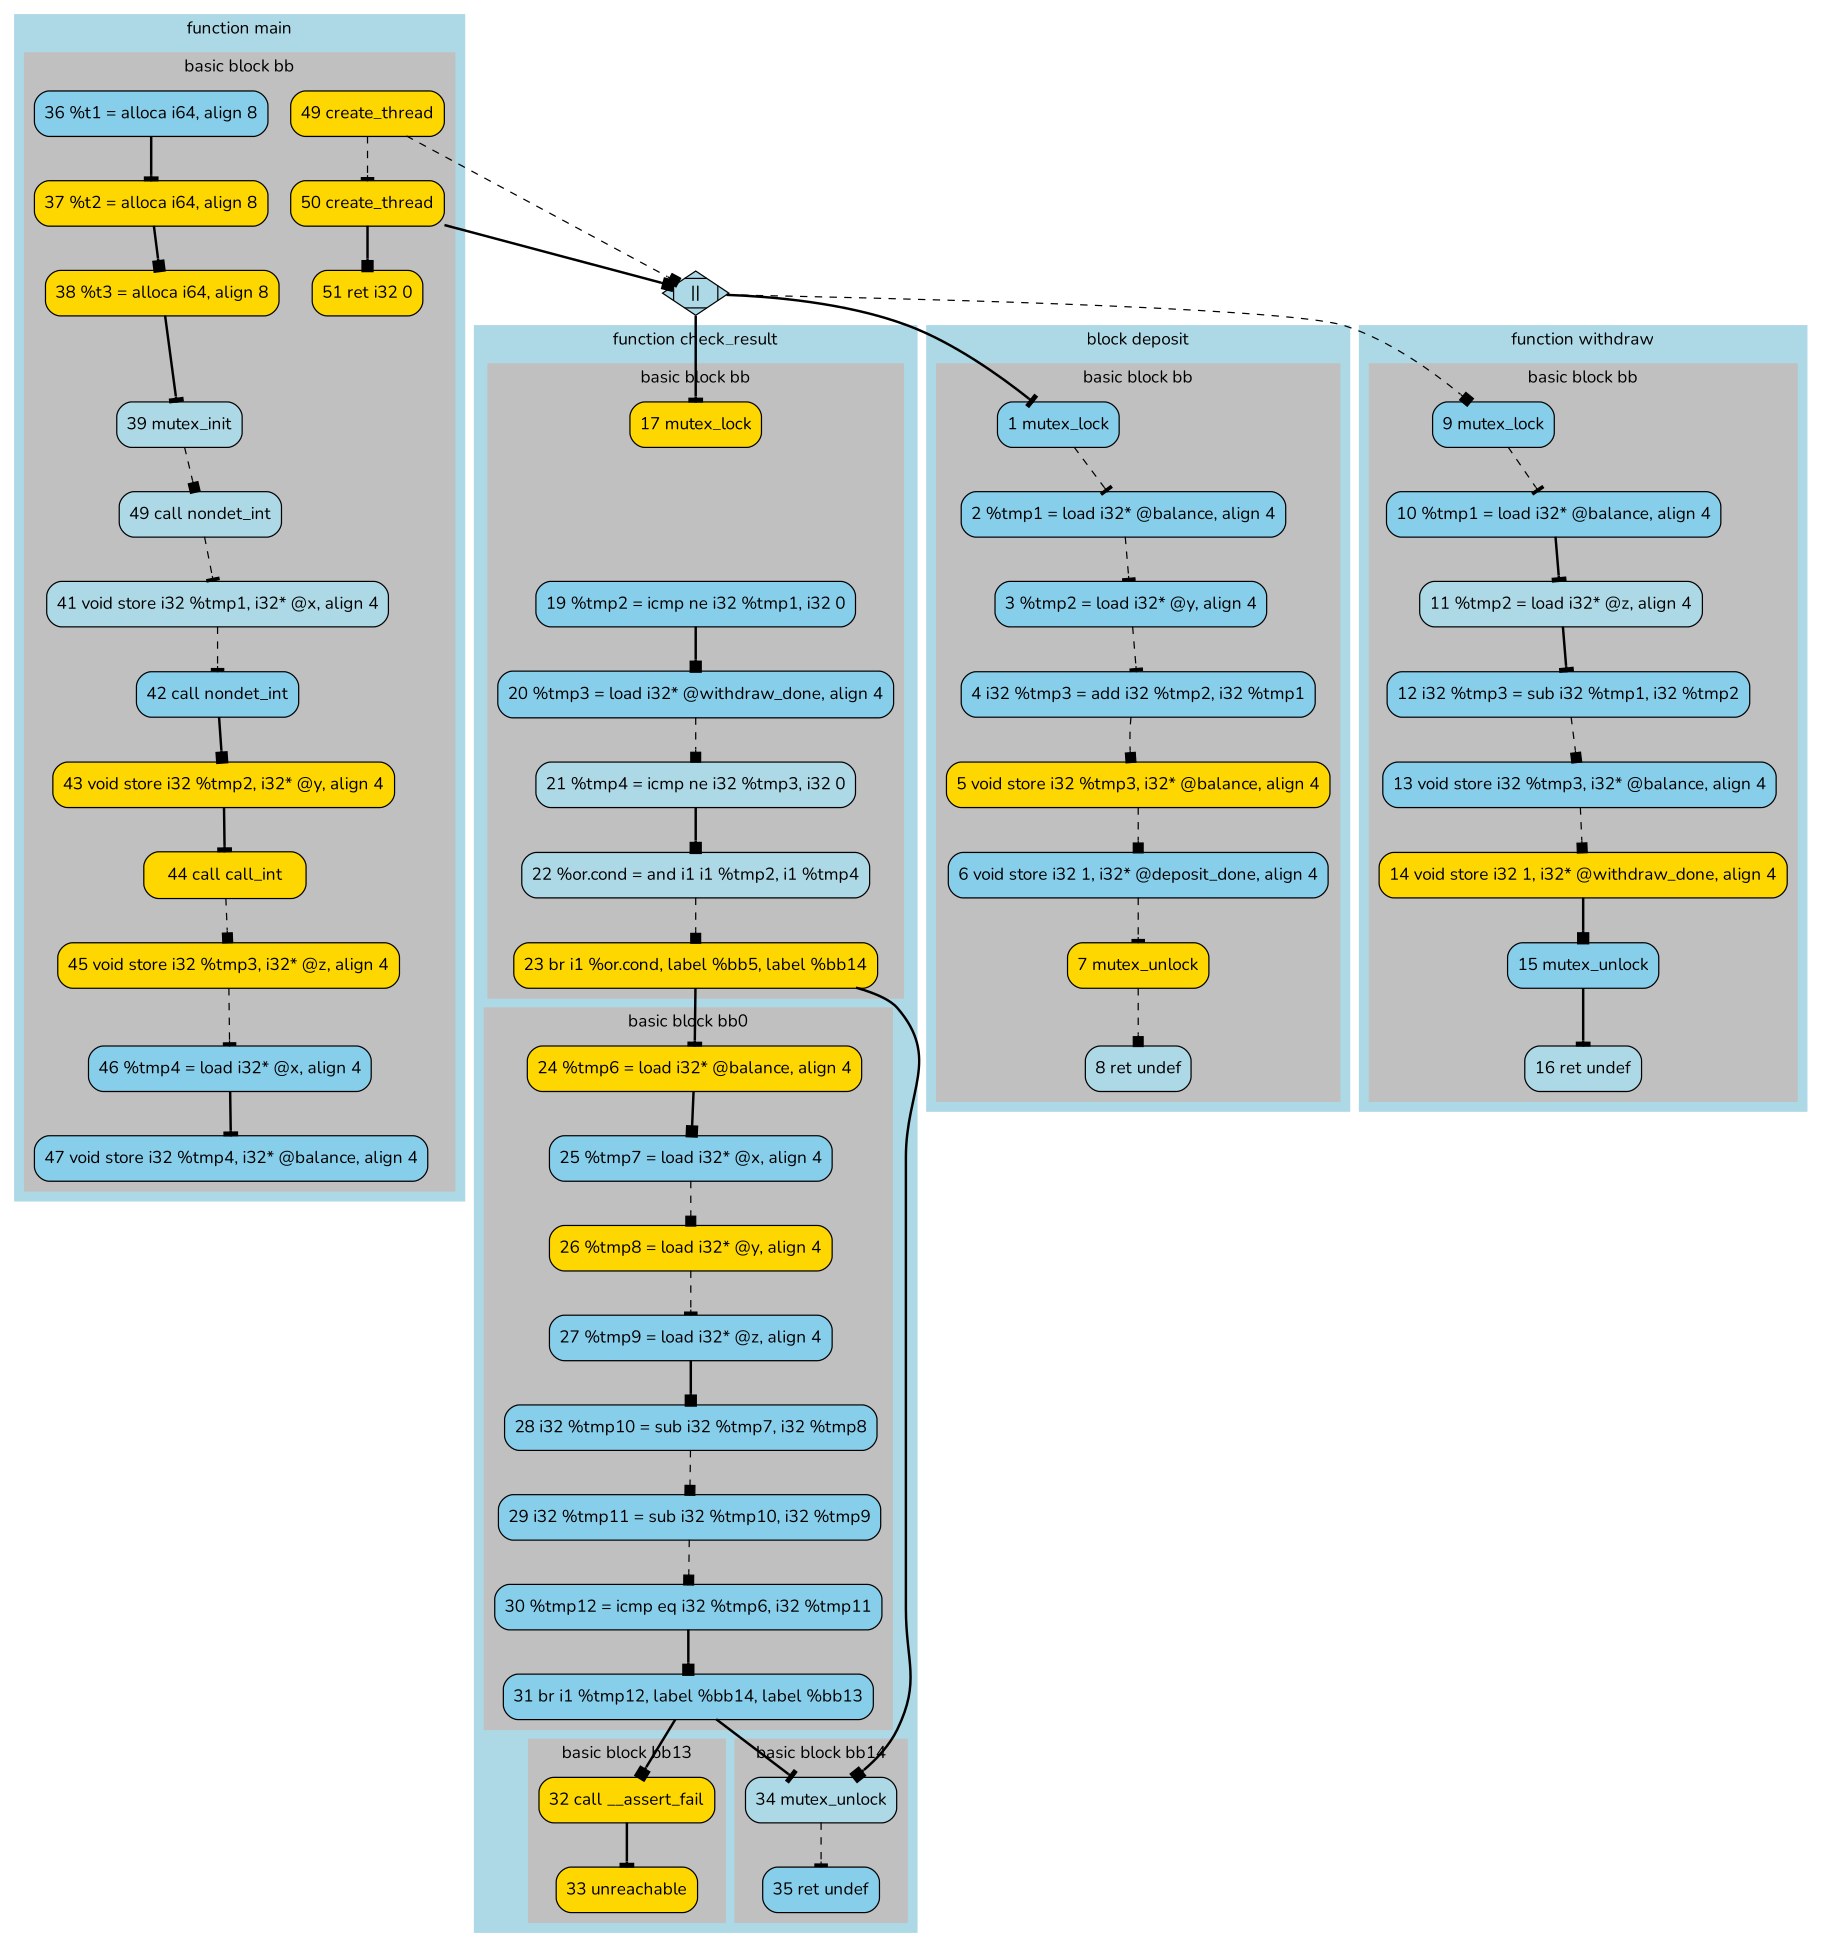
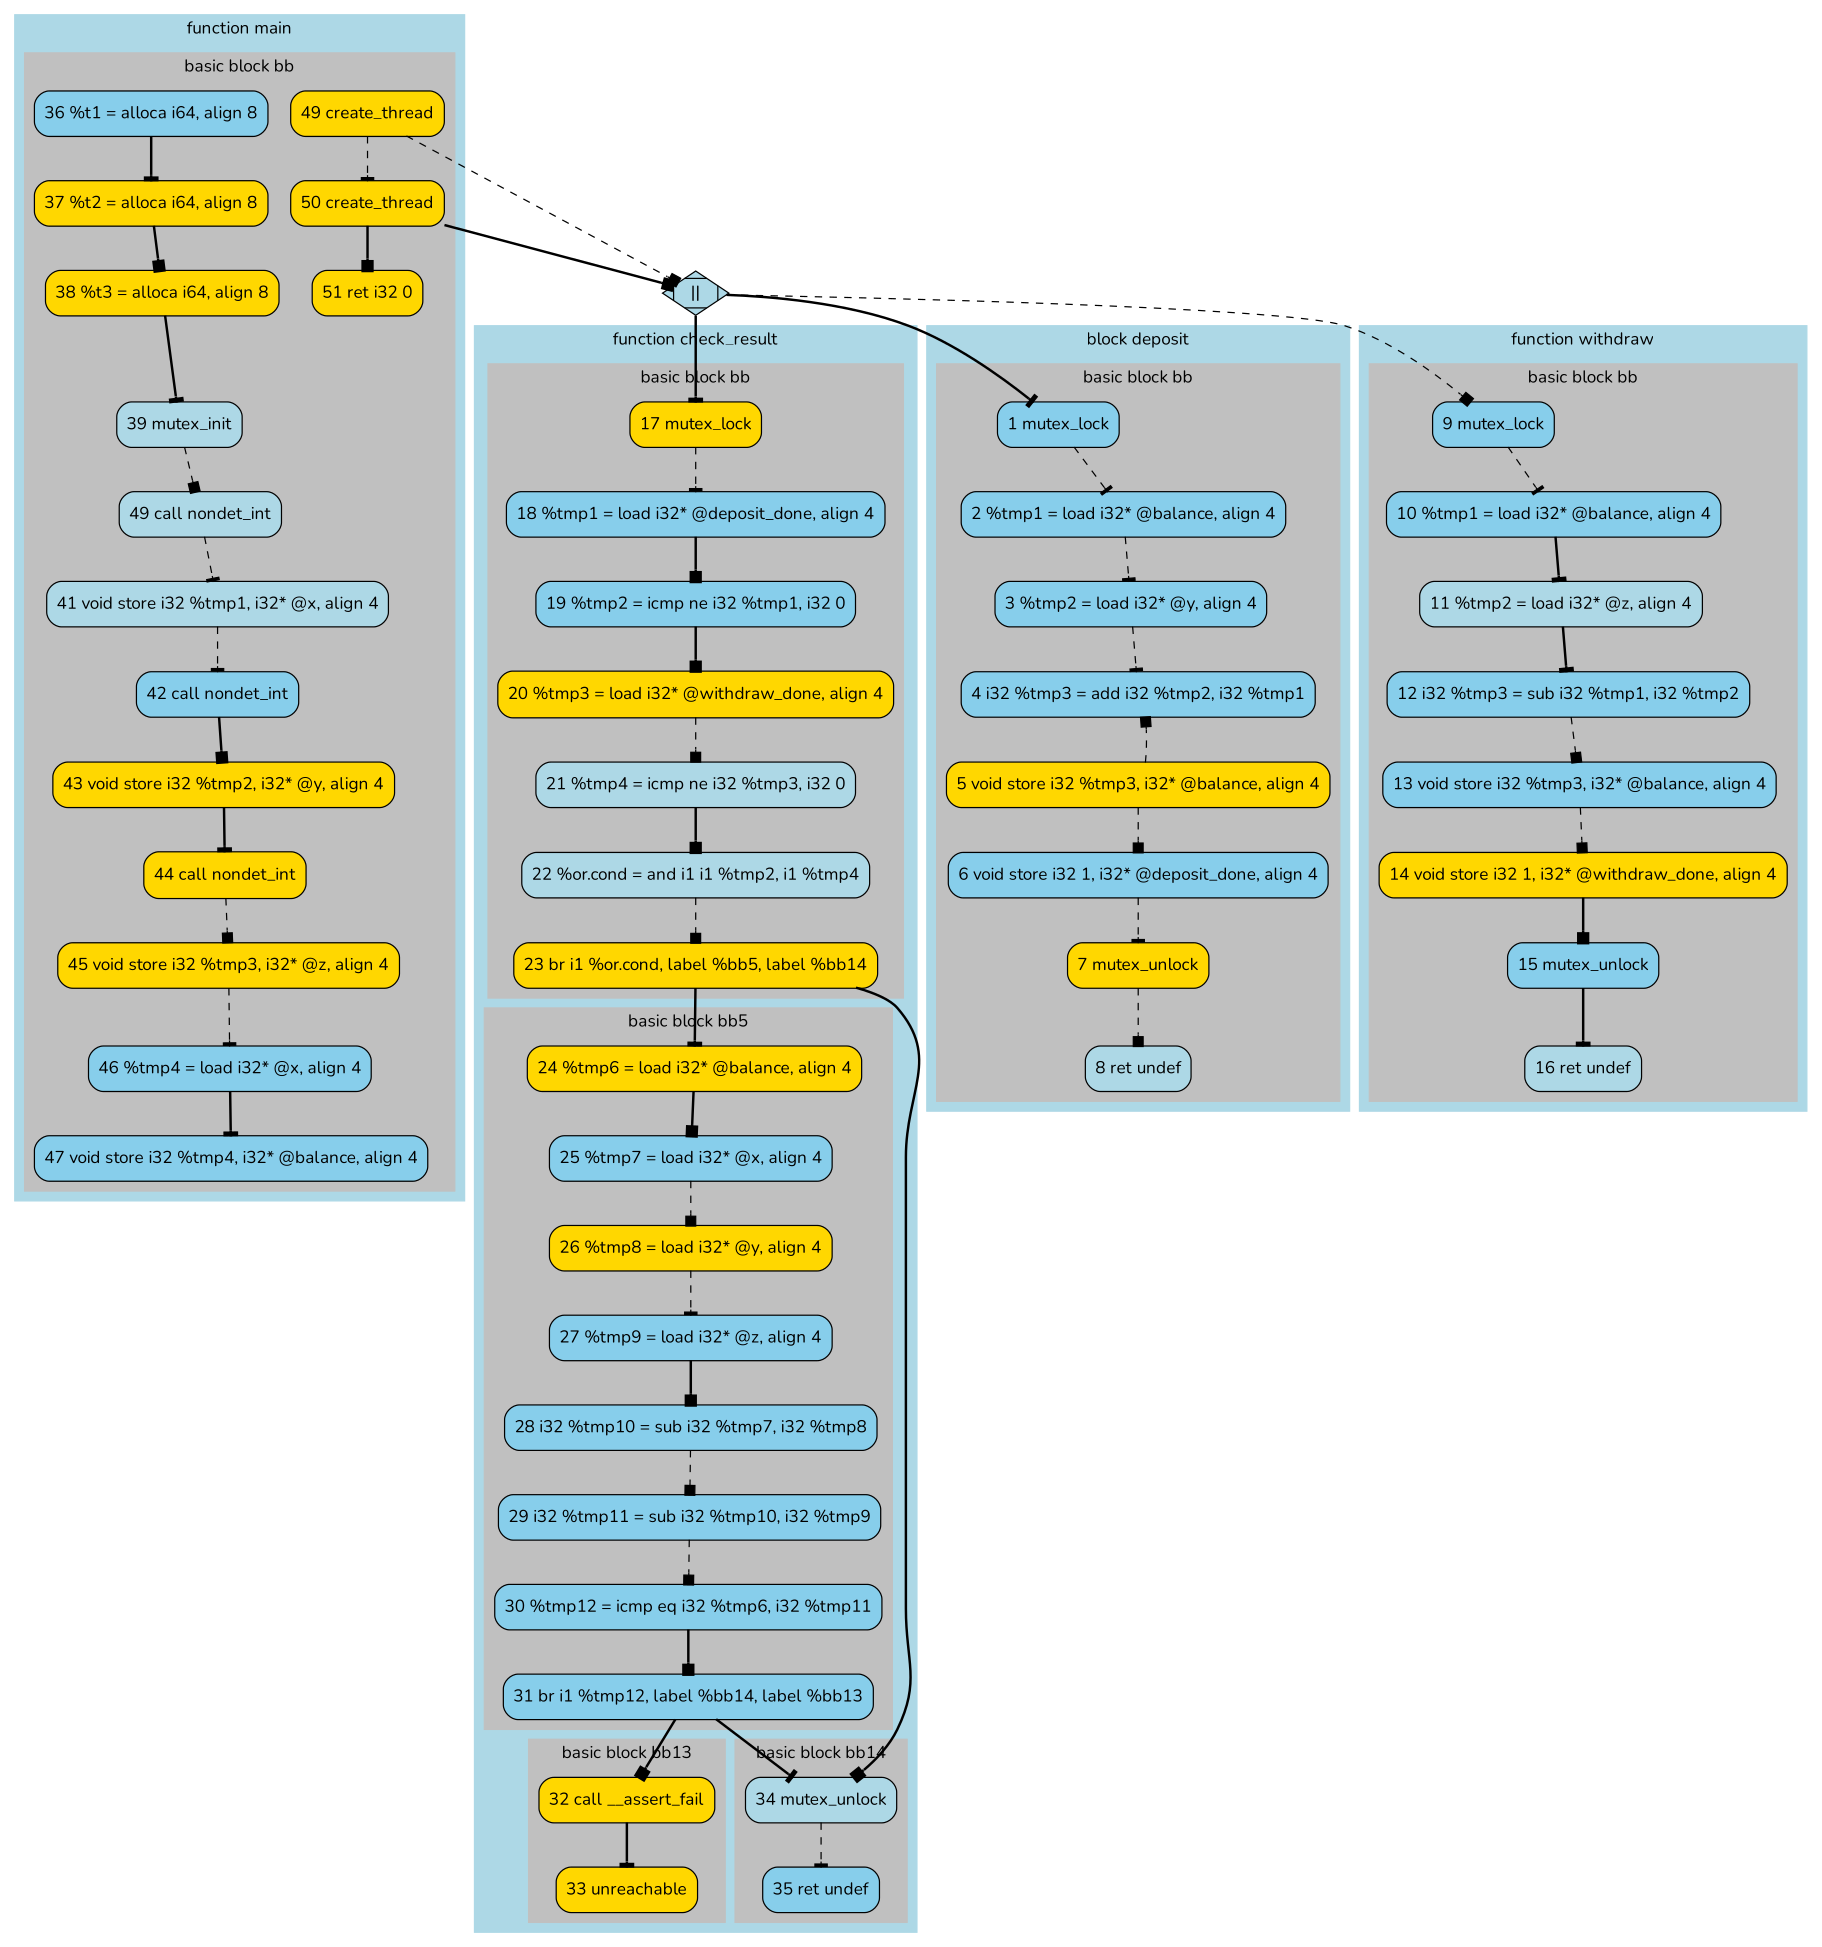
none -> (696, 514)
(696, 694) -> (696, 694)
(1130, 734) -> (1146, 746)
(225, 875) -> (225, 875)
(688, 1022) -> (688, 1022)
